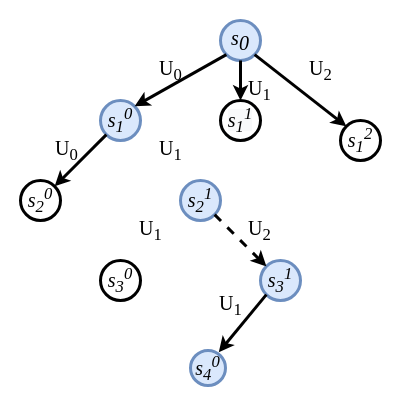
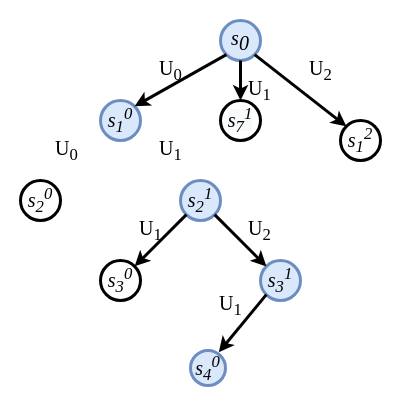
(241, 121) -> (241, 121)
(84, 157) -> none
none -> (164, 237)
(237, 237) -> (237, 237)
